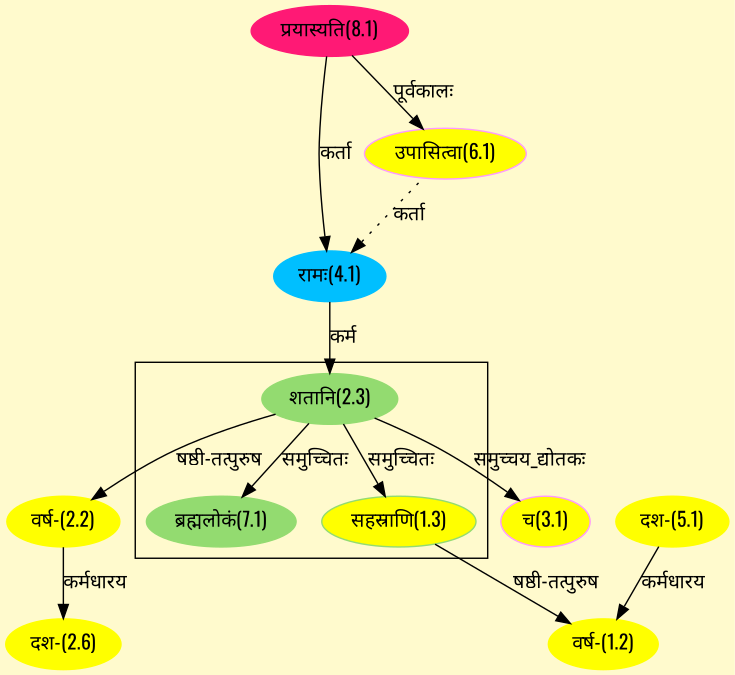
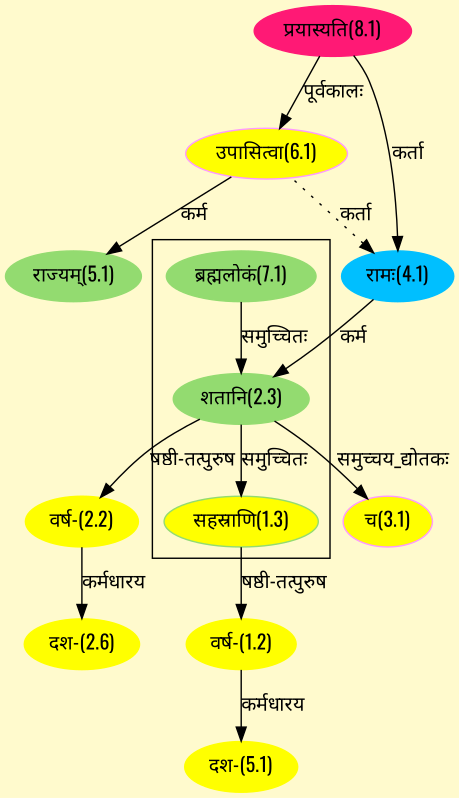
none -> (73, 276)
(280, 455) -> (241, 331)
(641, 577) -> (241, 698)
